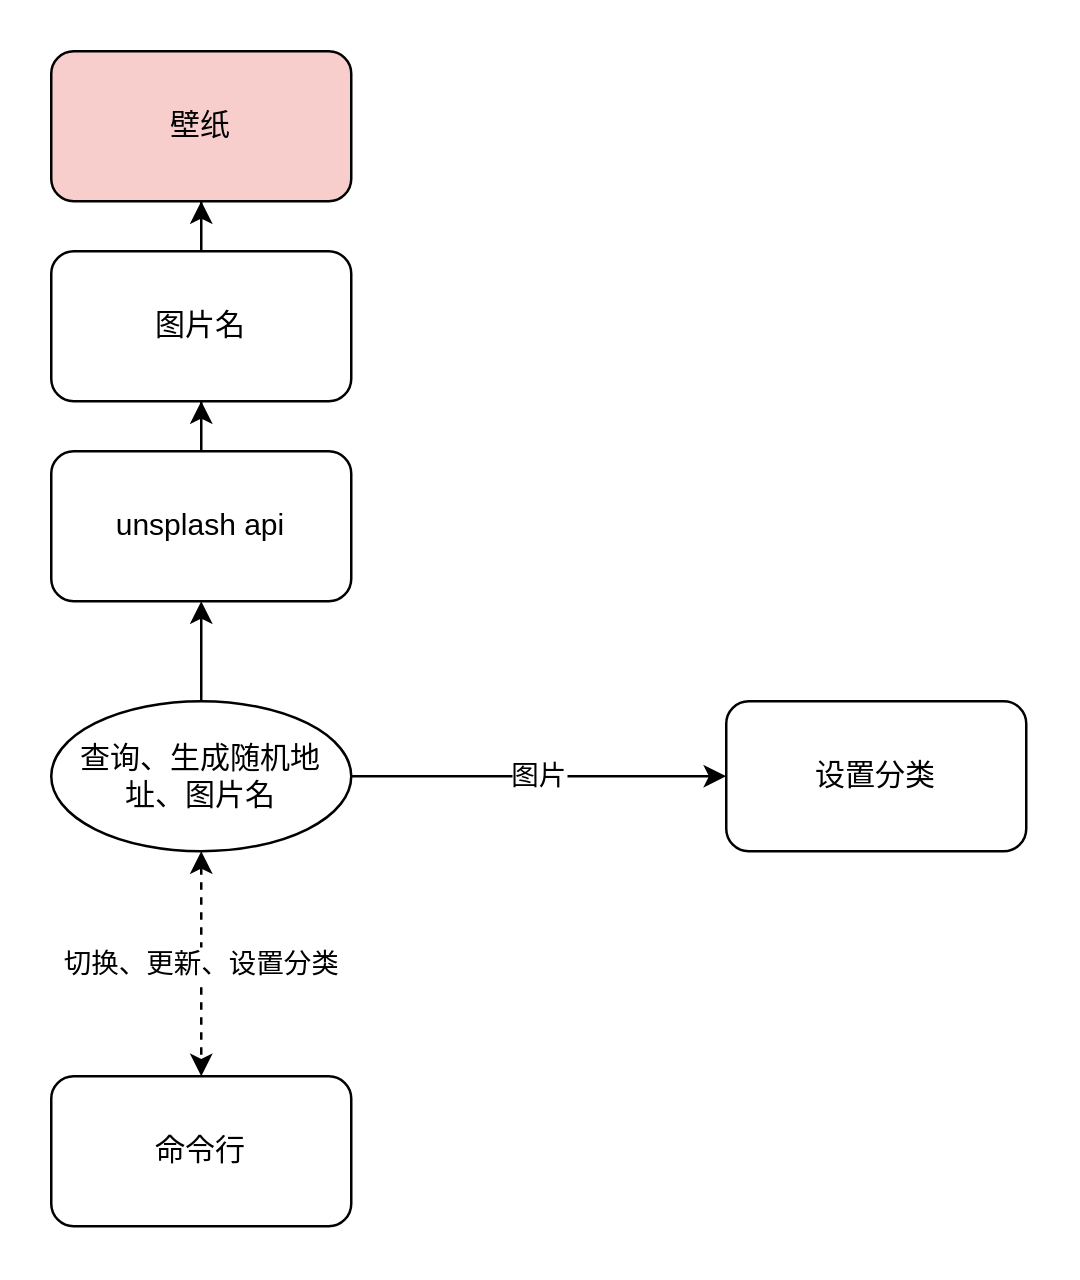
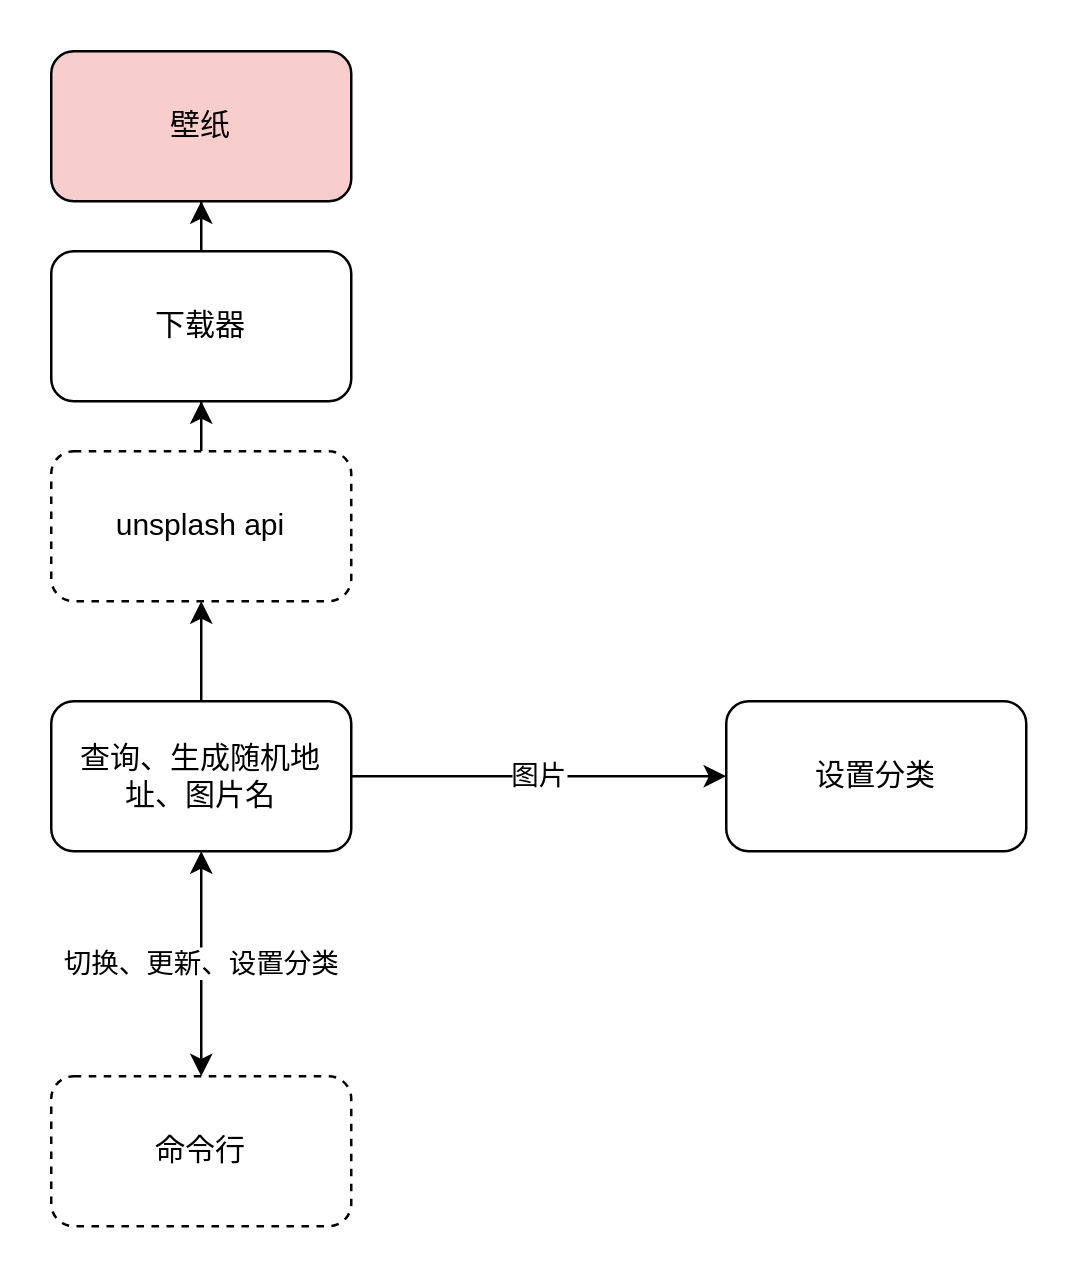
(201, 326) -> (201, 326)
(201, 526) -> (201, 526)
(201, 776) -> (201, 776)
(201, 1018) -> (201, 1018)
(201, 1151) -> (201, 1151)
